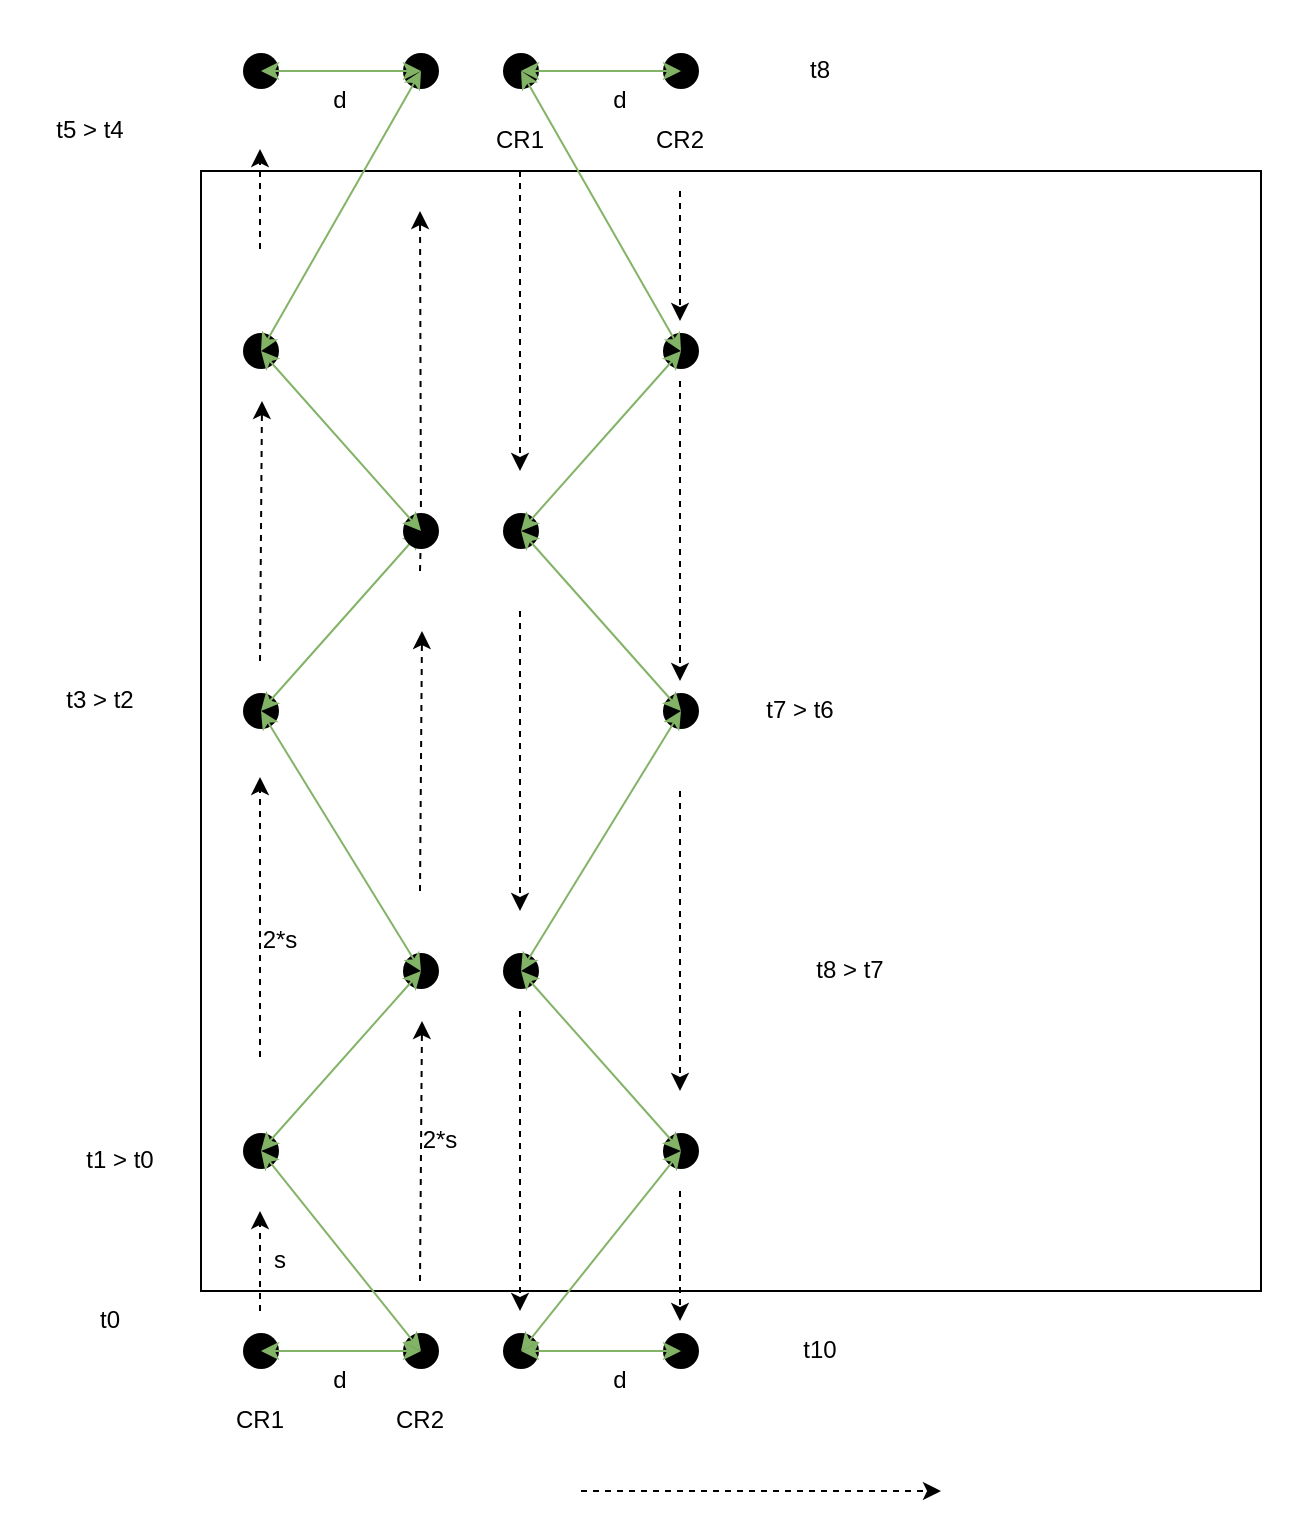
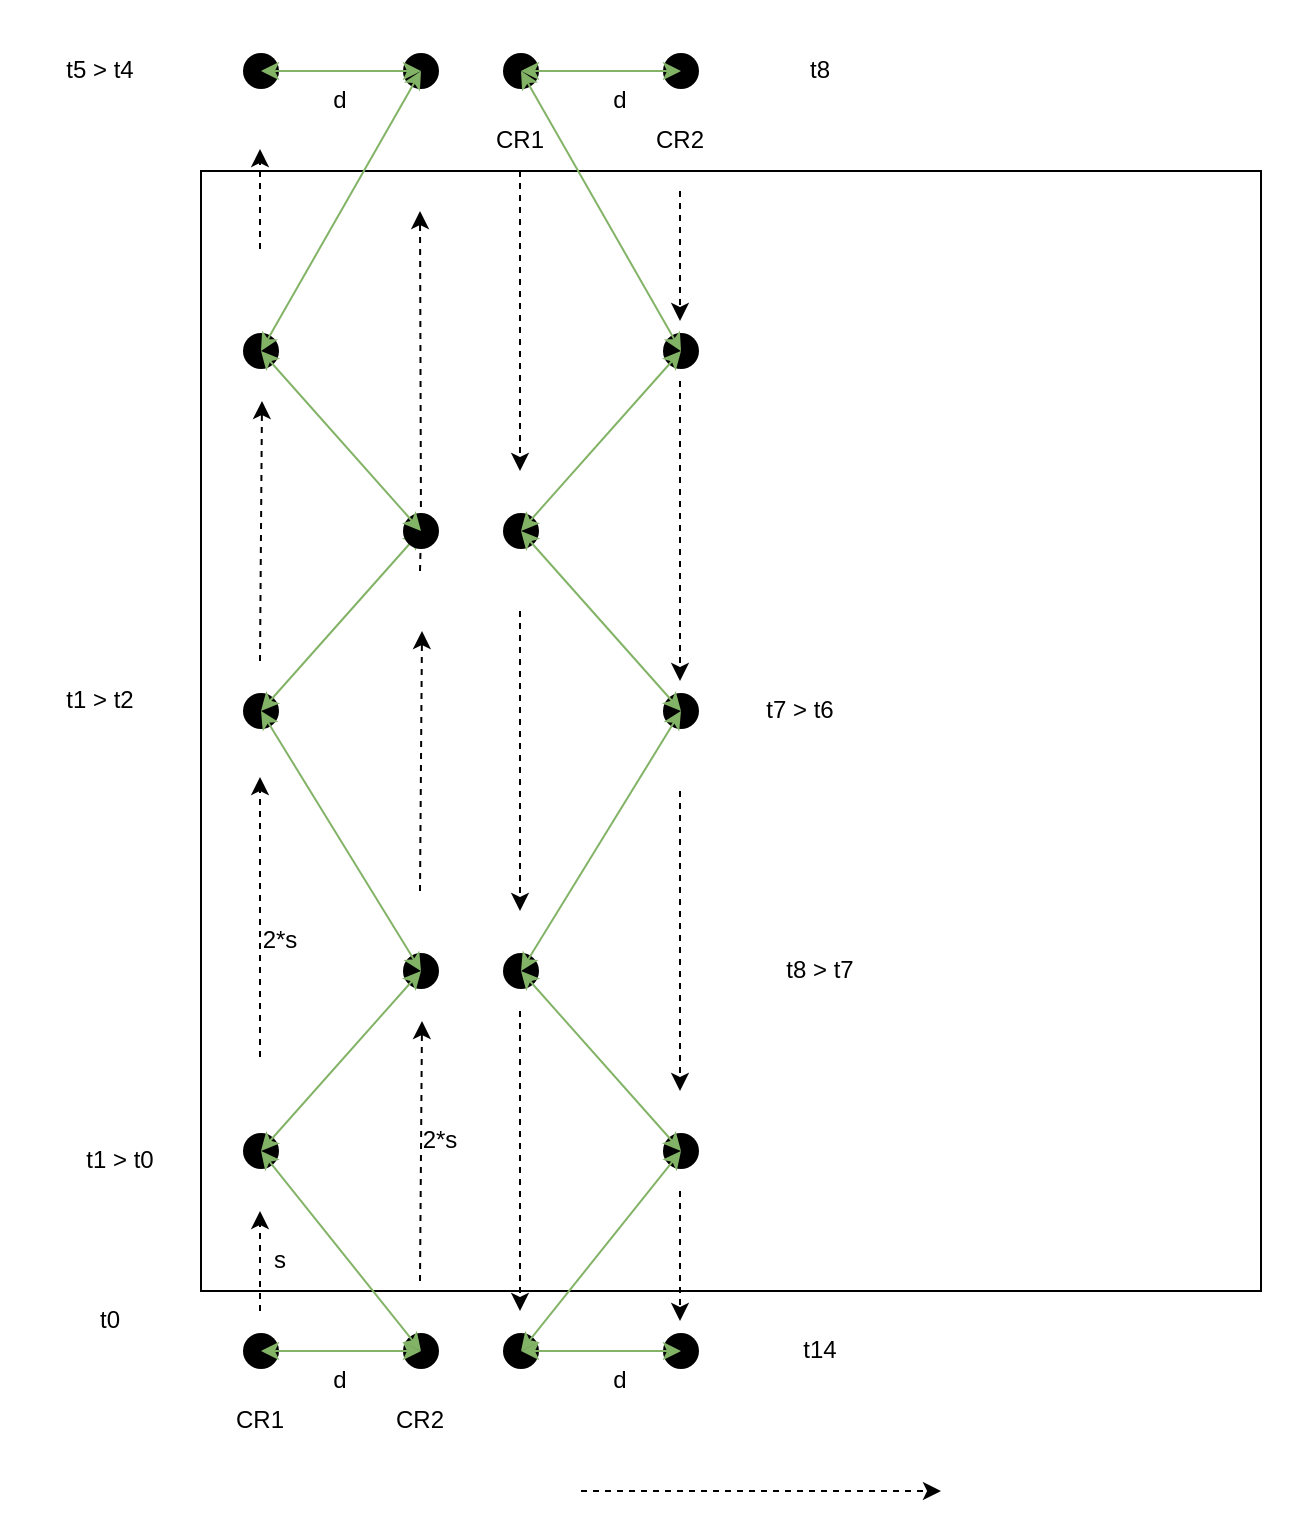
(91, 131) -> (101, 71)
(101, 701) -> (101, 701)
(851, 971) -> (821, 971)
(821, 1351) -> (821, 1351)
